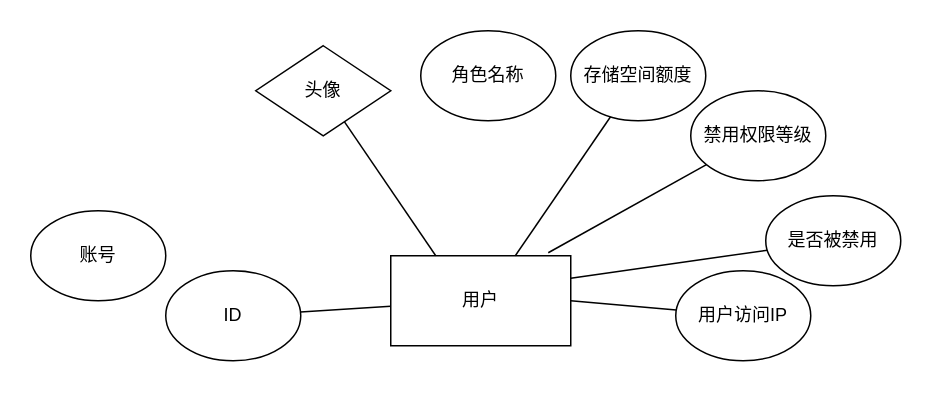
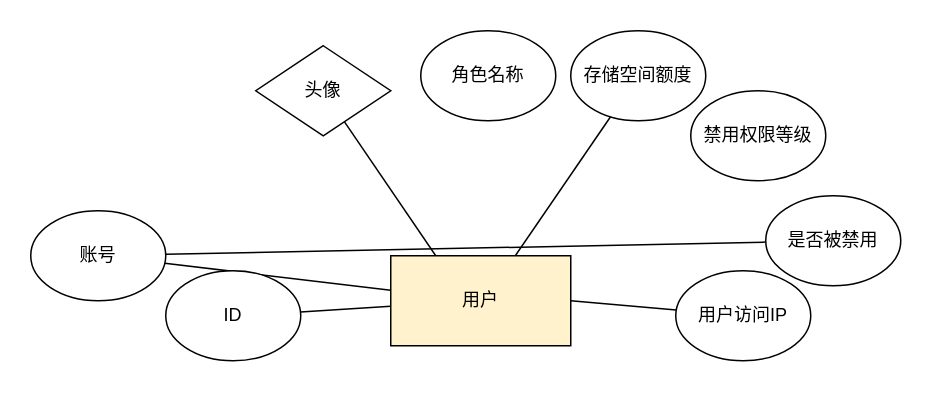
(628, 208) -> none
(669, 264) -> (360, 250)
none -> (327, 283)
(481, 301) -> (481, 301)
